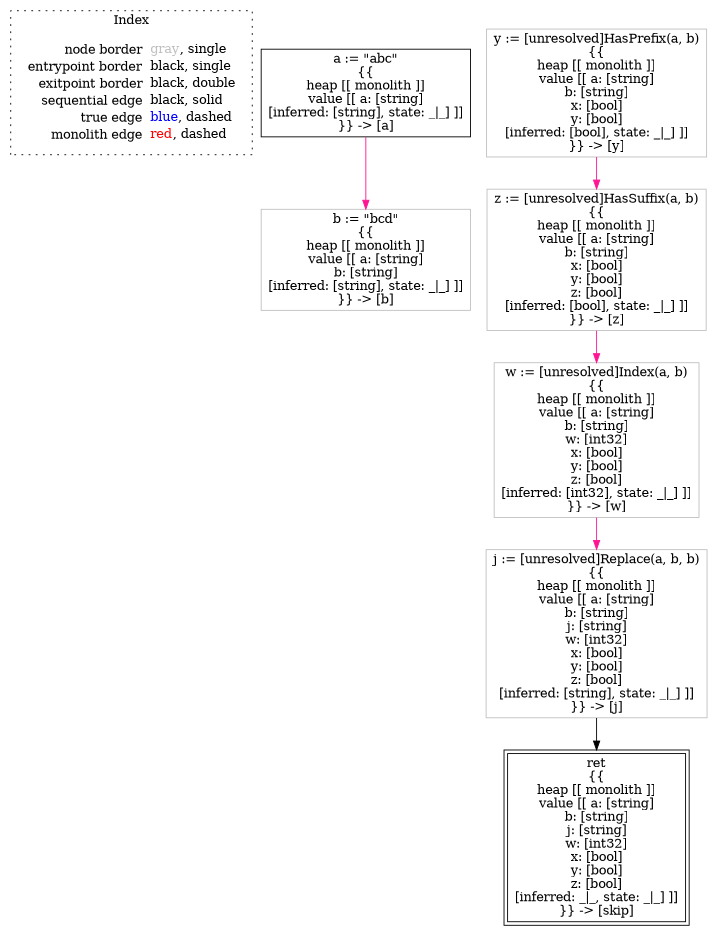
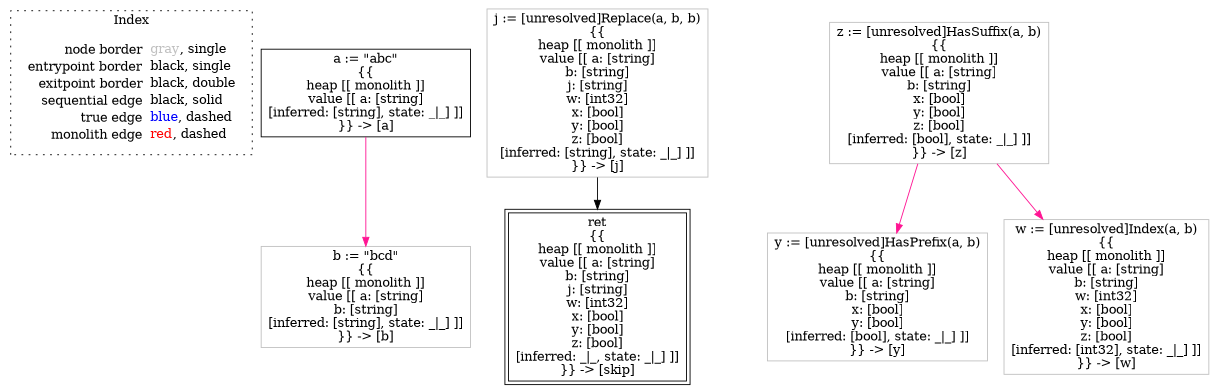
(597, 168) -> (909, 194)
(597, 529) -> none
